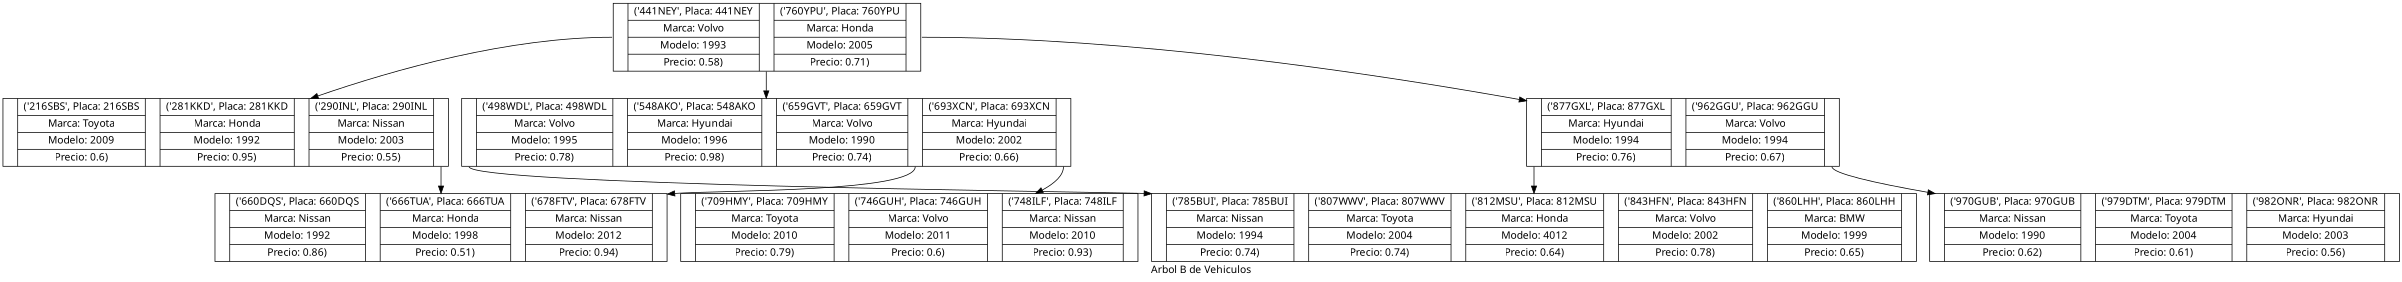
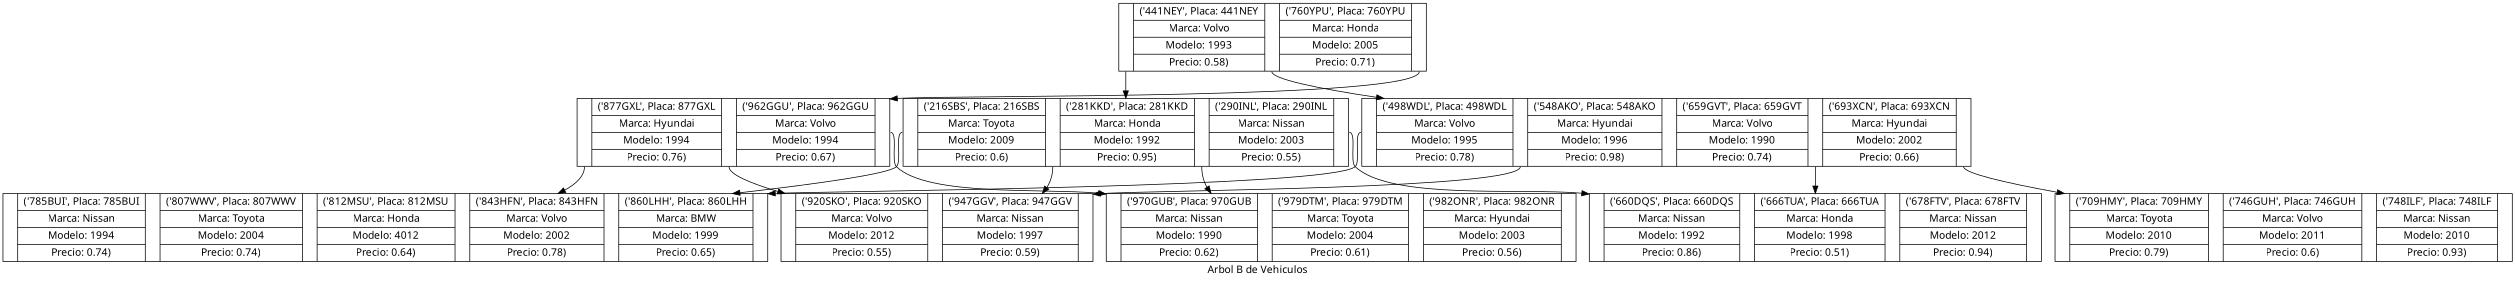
none -> (1203, 177)
none -> (837, 180)
none -> (937, 228)
